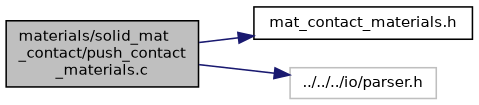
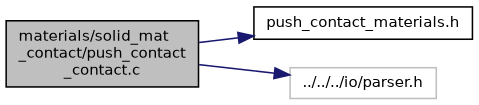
(363, 23) -> (363, 23)
(102, 54) -> (102, 54)
